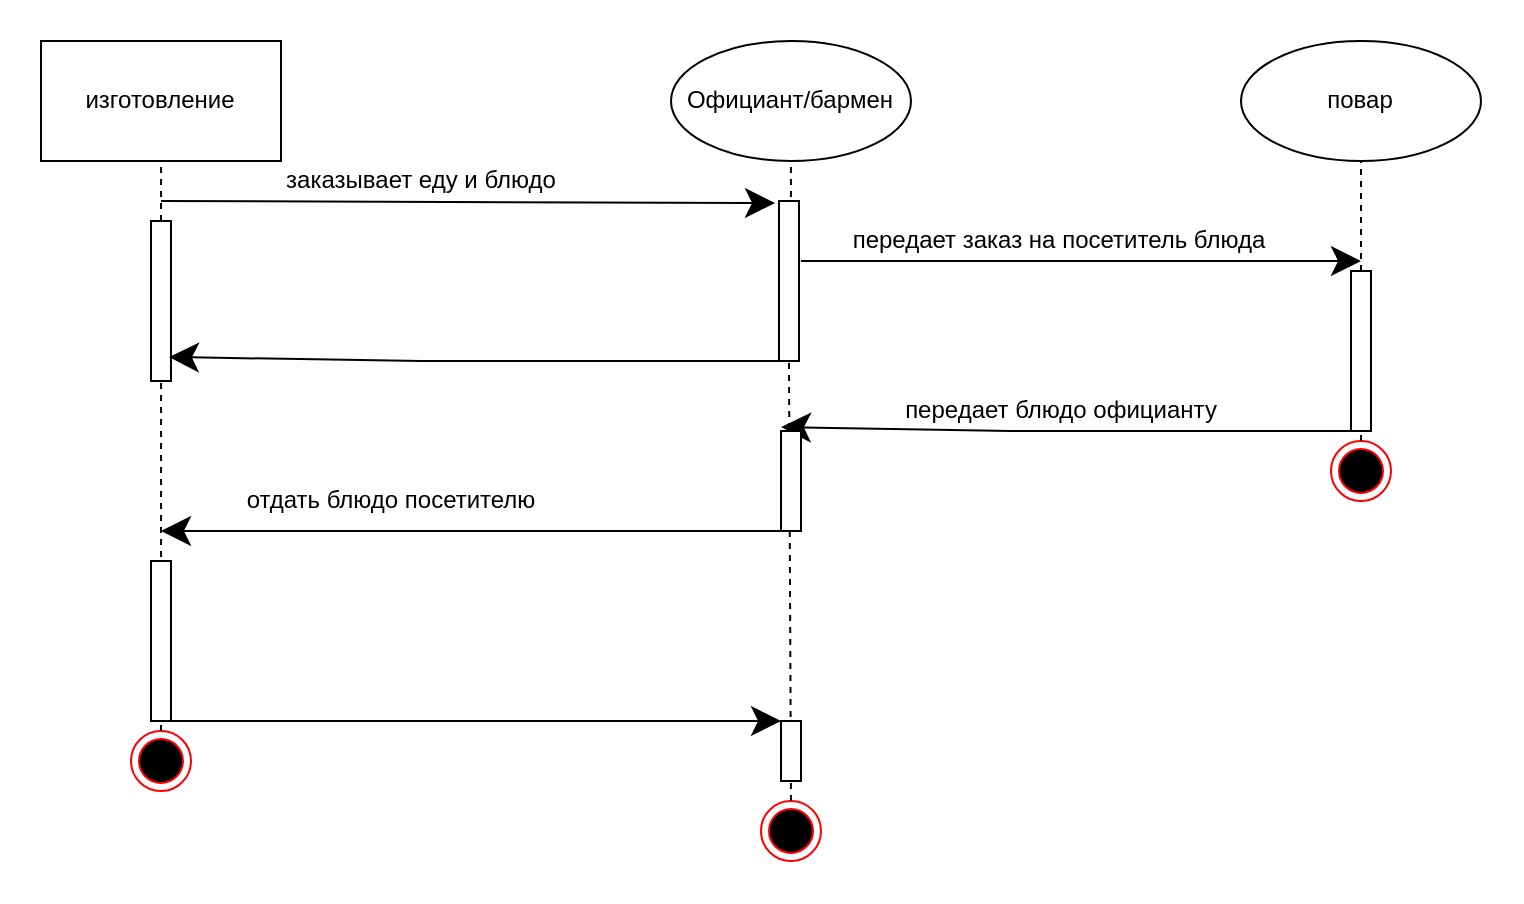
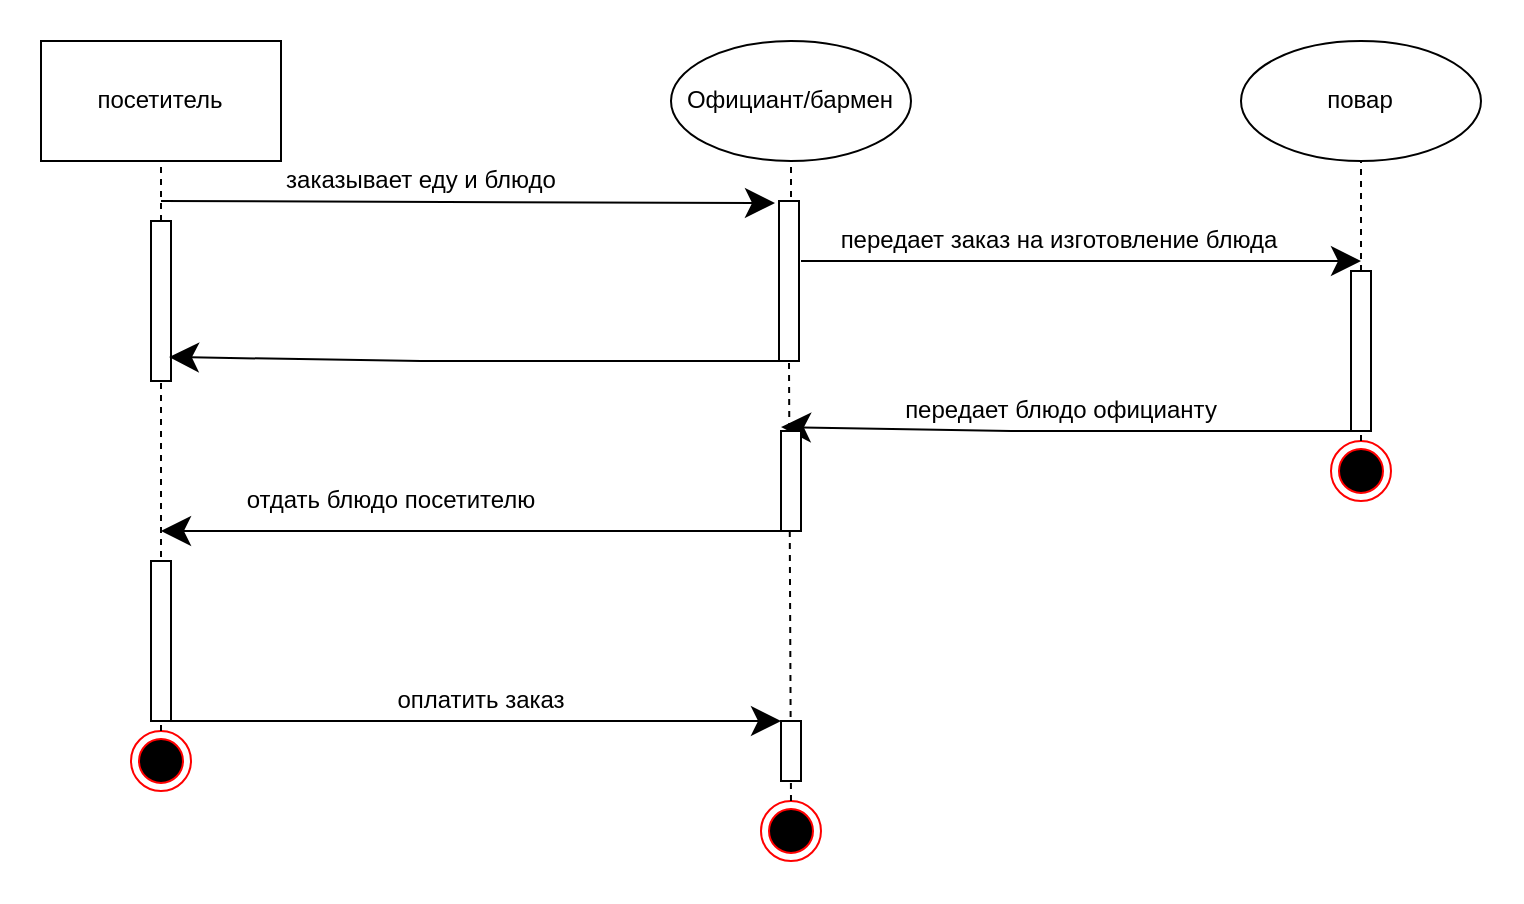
(161, 101) -> (161, 101)
(1060, 241) -> (1060, 241)
none -> (481, 701)
